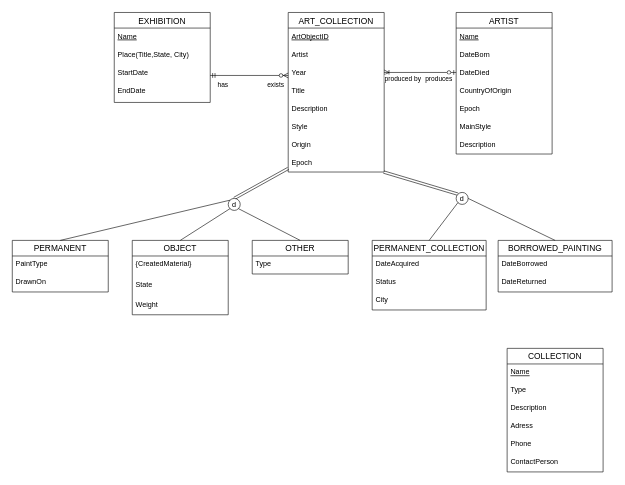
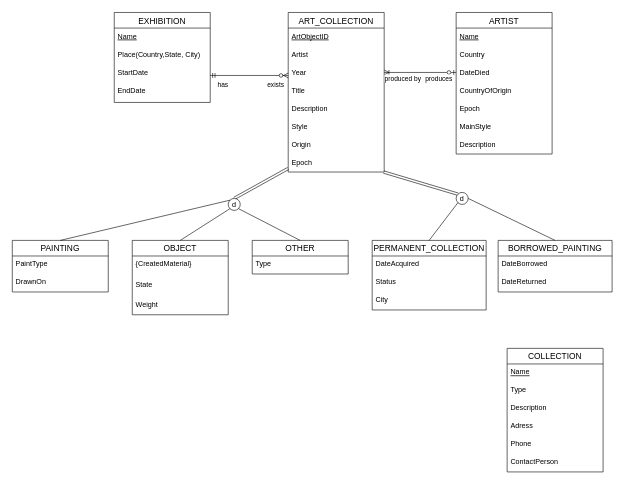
(159, 54) -> (165, 54)
(476, 54) -> (474, 54)
(60, 249) -> (60, 249)
